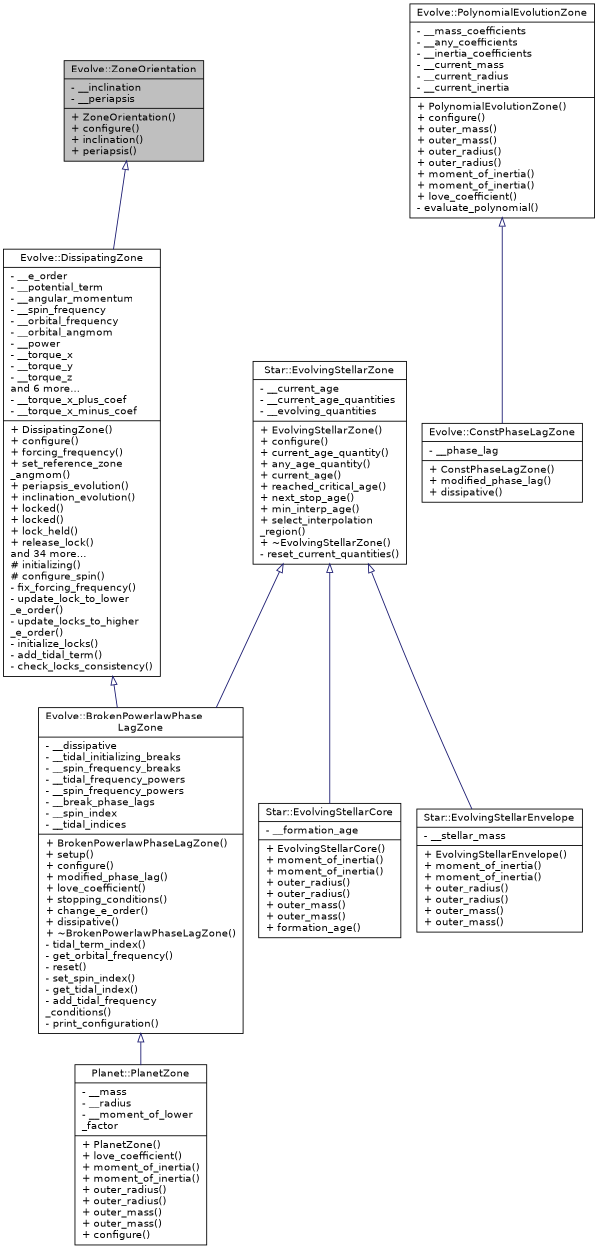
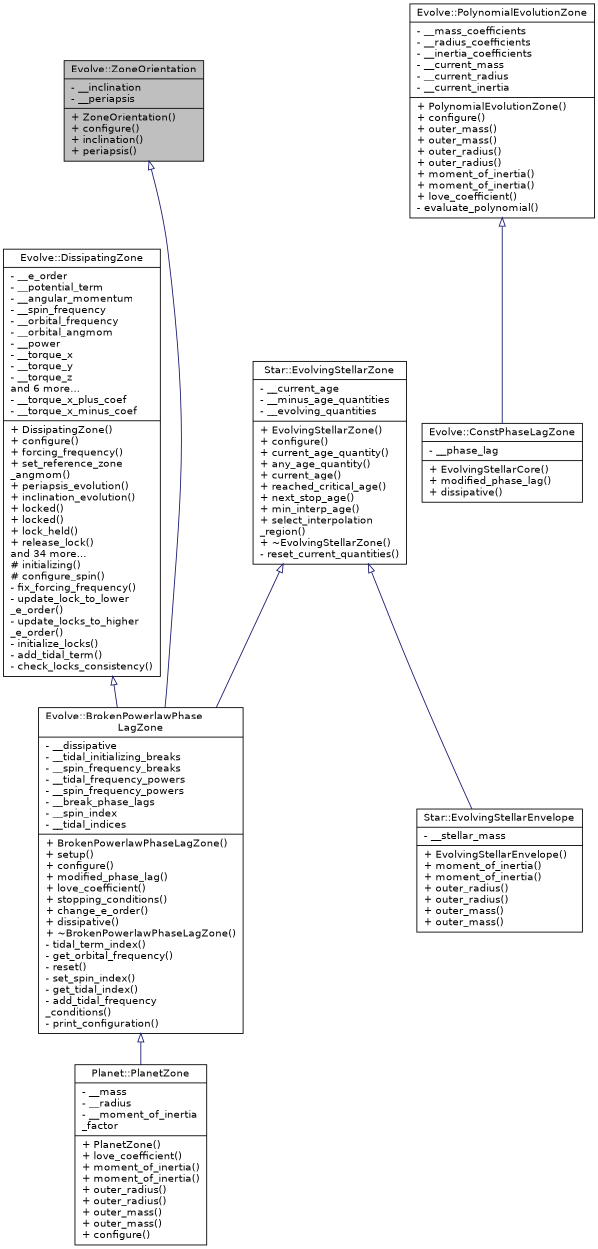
(468, 42) -> (474, 42)
(119, 210) -> (181, 438)
(328, 400) -> (325, 400)
(492, 470) -> (489, 470)
(330, 871) -> none
(138, 1115) -> (140, 1115)
